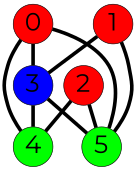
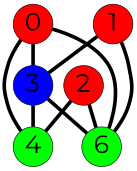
(102, 147) -> (102, 147)
